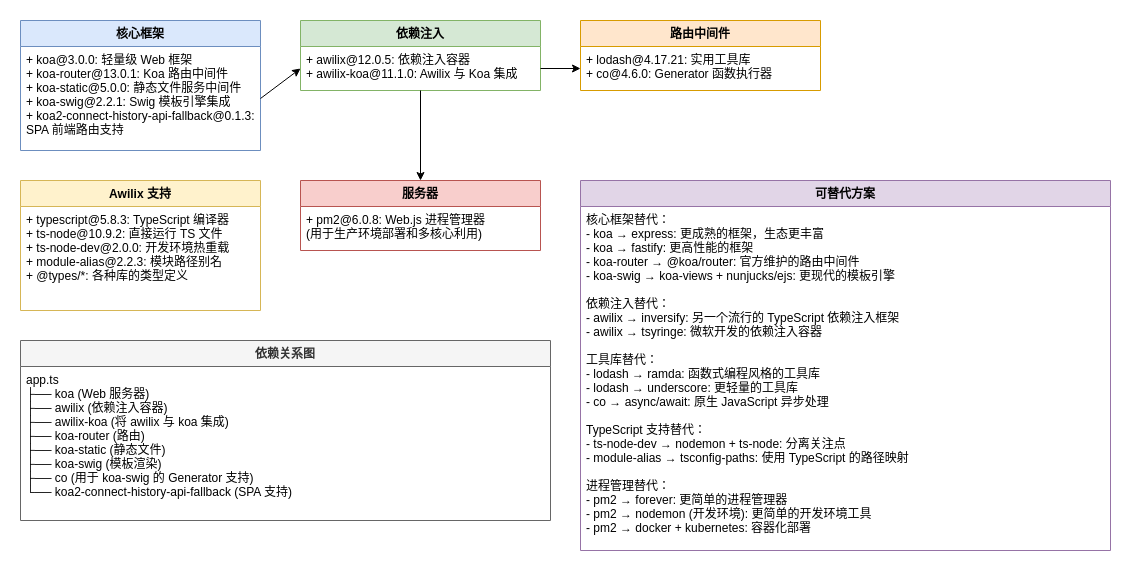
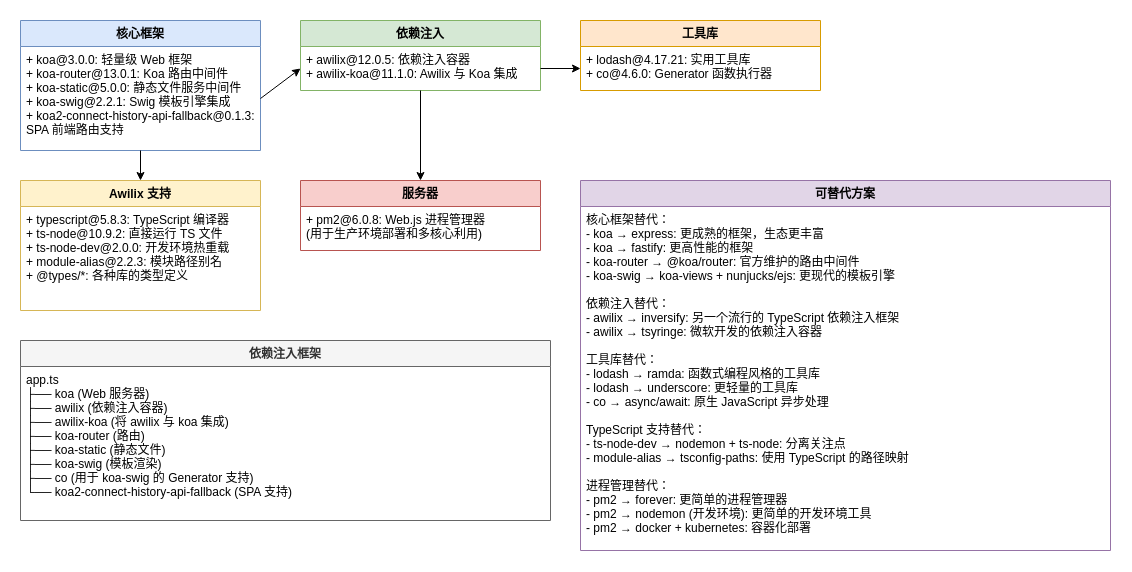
(700, 34) -> (700, 34)
none -> (141, 163)
(285, 354) -> (285, 354)
